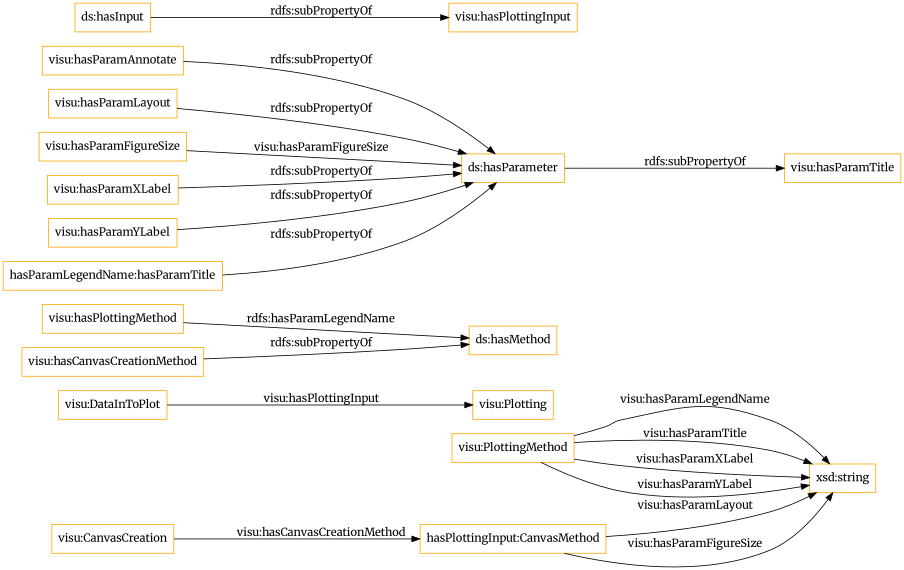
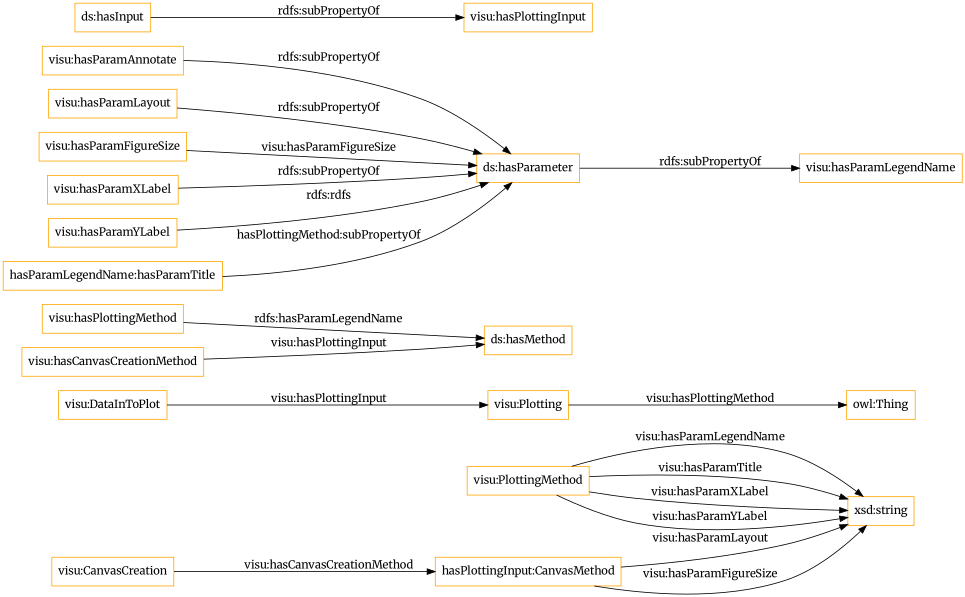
(843, 168) -> (881, 168)
(321, 196) -> (329, 196)
(321, 235) -> (329, 236)
(321, 343) -> (329, 343)
none -> (881, 405)
